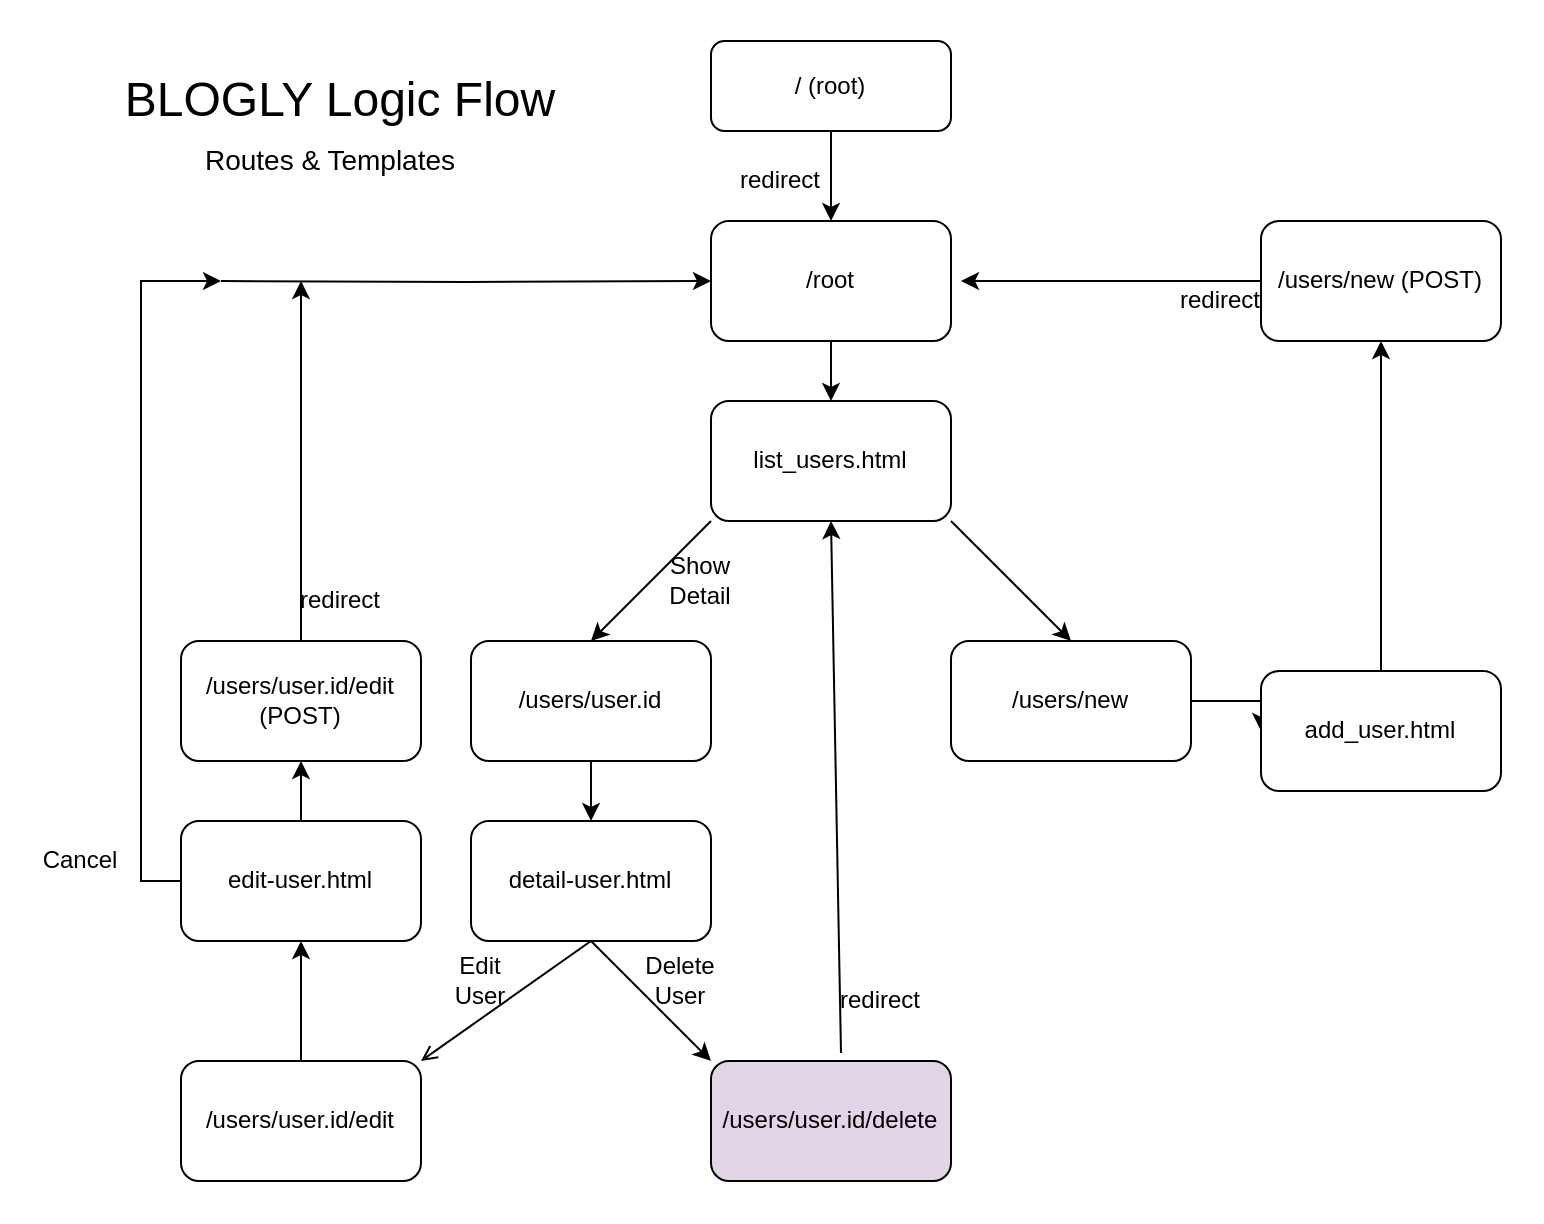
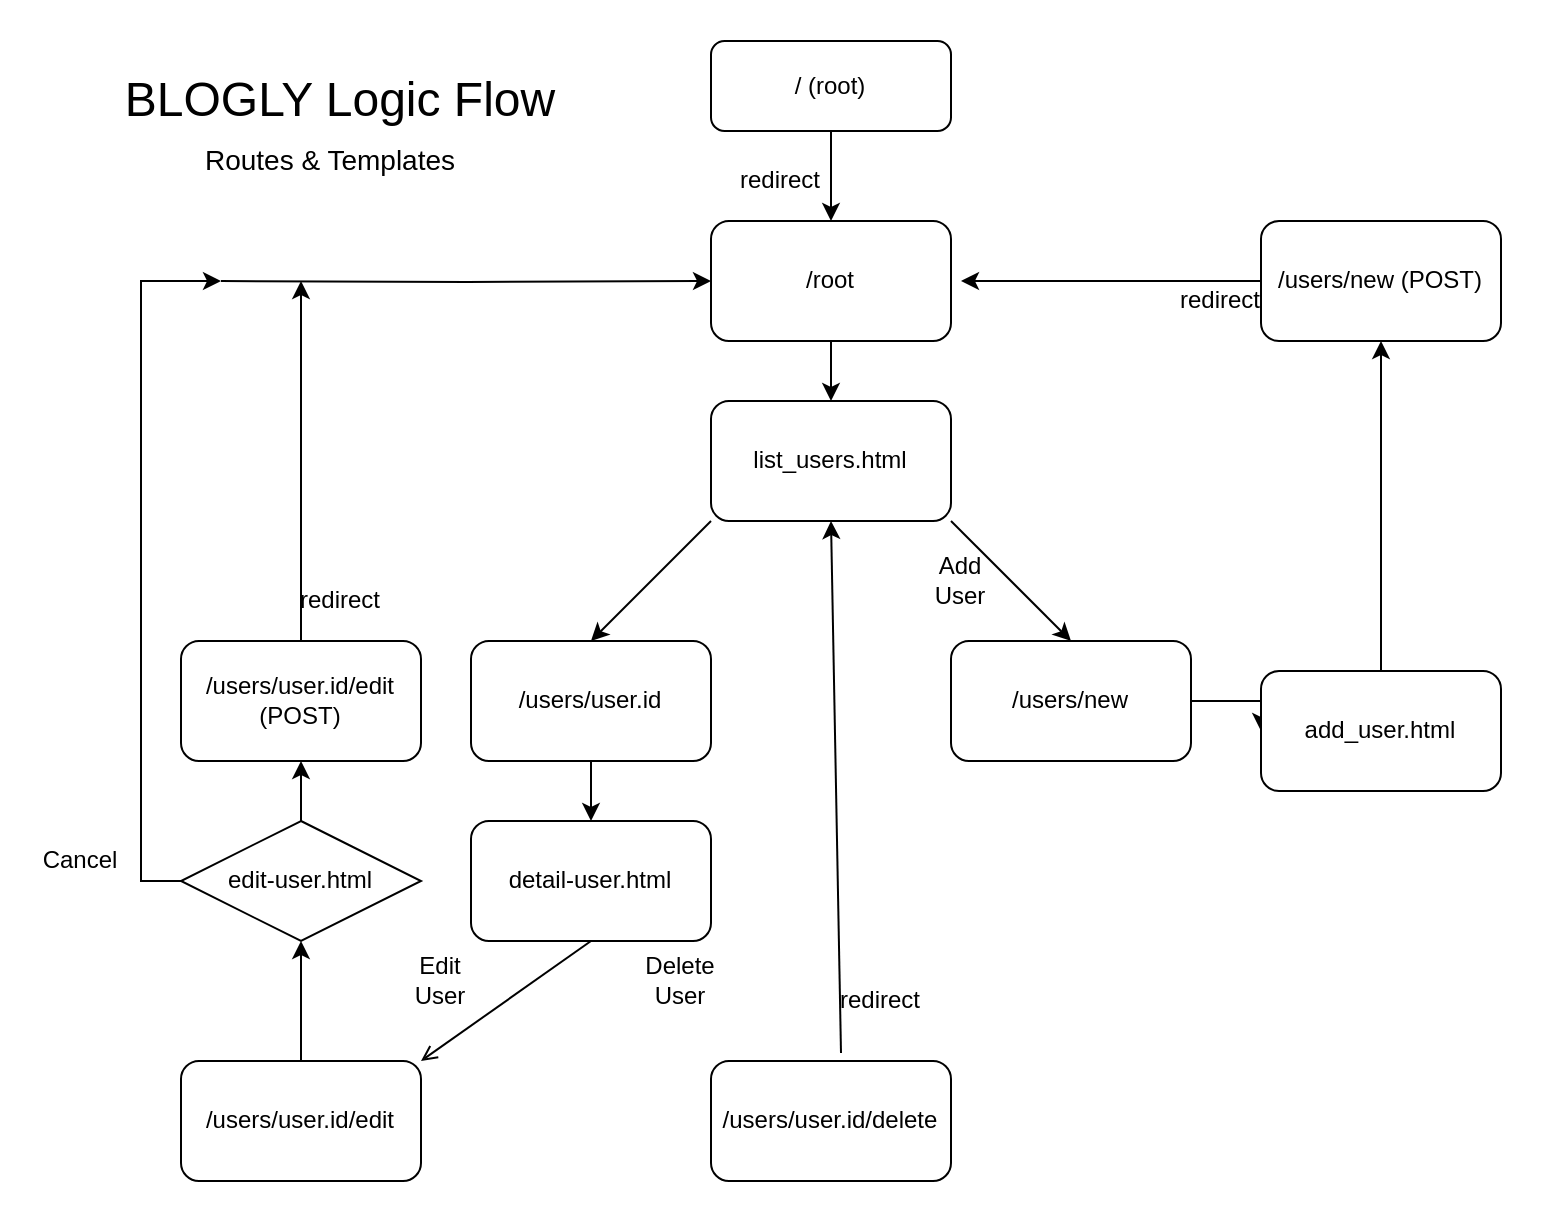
(701, 581) -> none
none -> (961, 581)
(301, 881) -> (301, 881)
(481, 981) -> (441, 981)
(648, 998) -> none
(831, 1121) -> (831, 1121)
